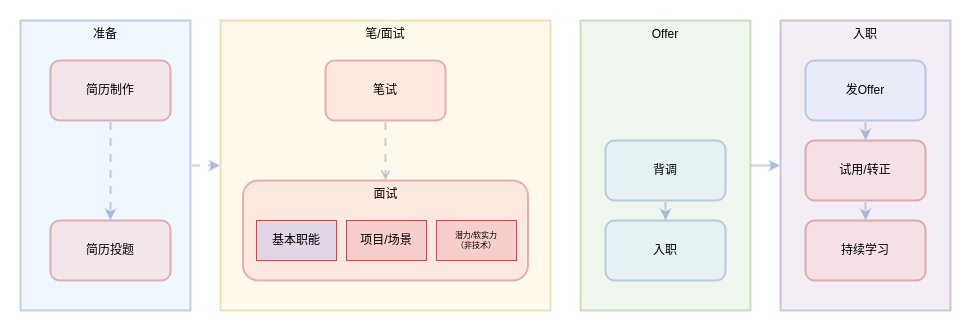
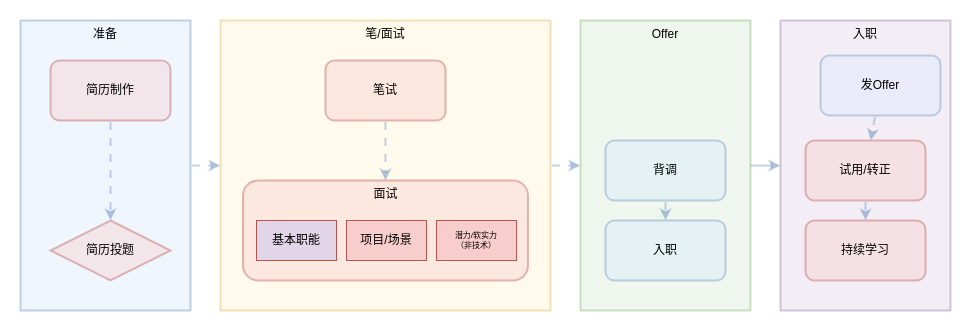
(866, 91) -> (881, 86)
none -> (561, 166)
(386, 172) -> (386, 170)
(111, 251) -> (111, 251)
